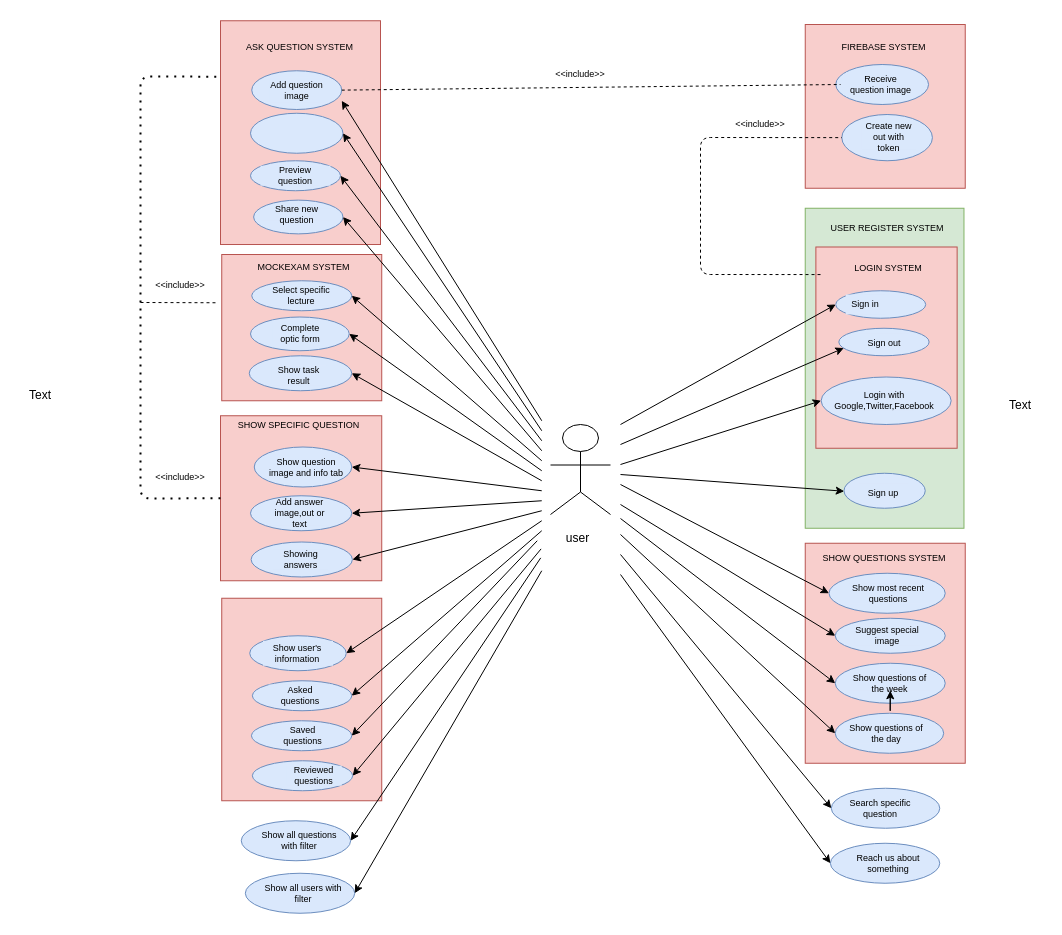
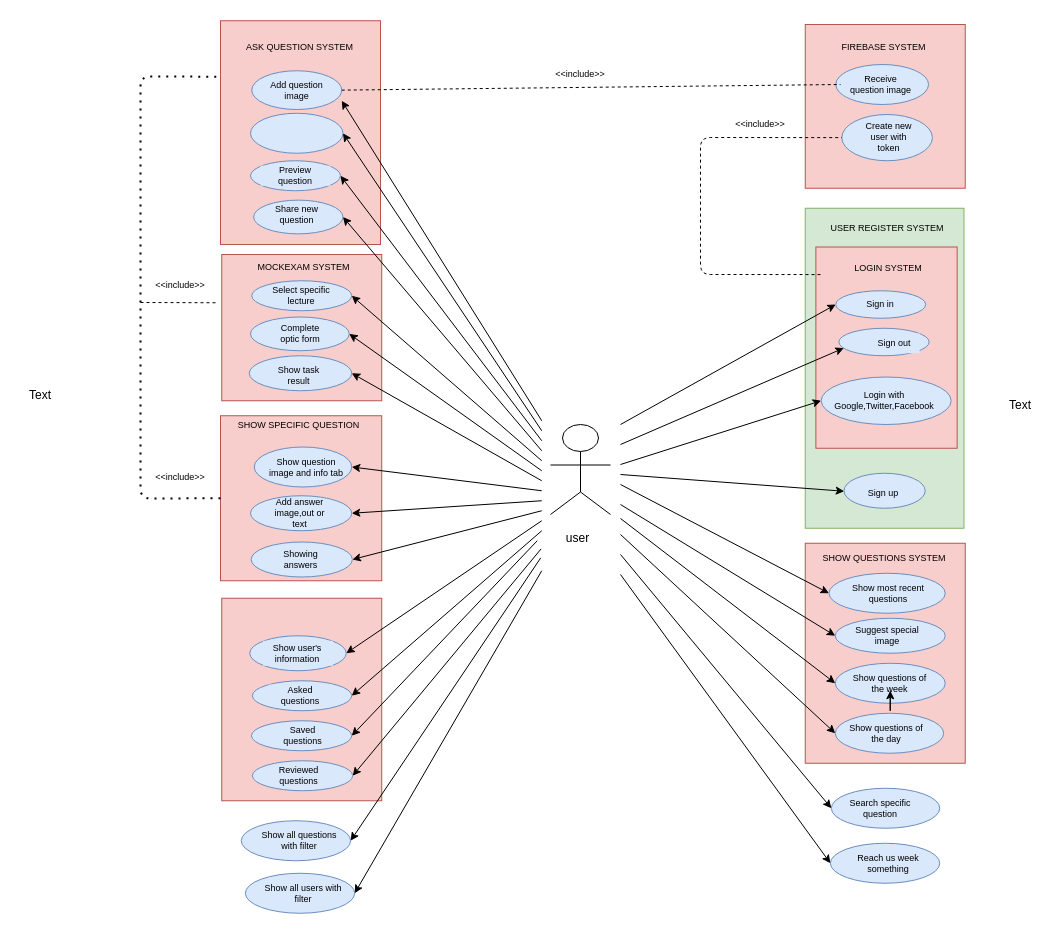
(889, 138) -> (889, 138)
(866, 305) -> (881, 305)
(885, 343) -> (895, 343)
(314, 776) -> (299, 776)
(889, 864) -> (889, 864)
